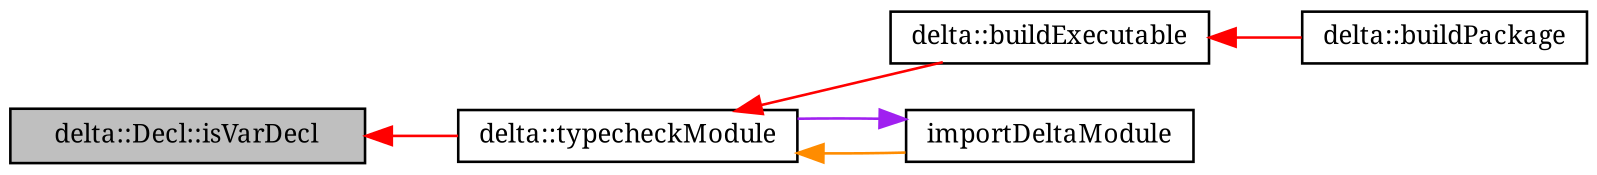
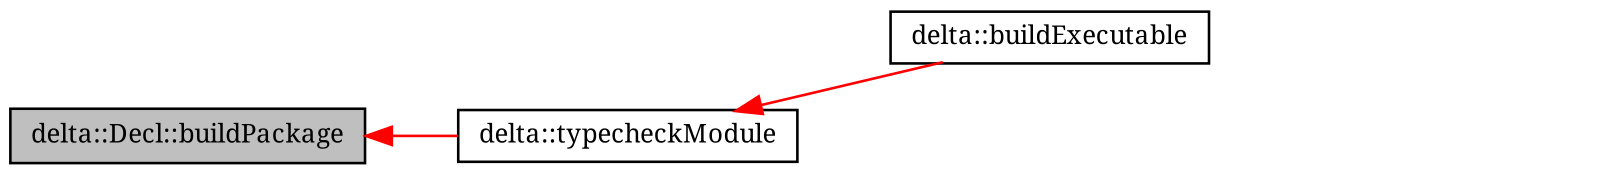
(1445, 38) -> none
(188, 136) -> (188, 136)
(1050, 136) -> none
